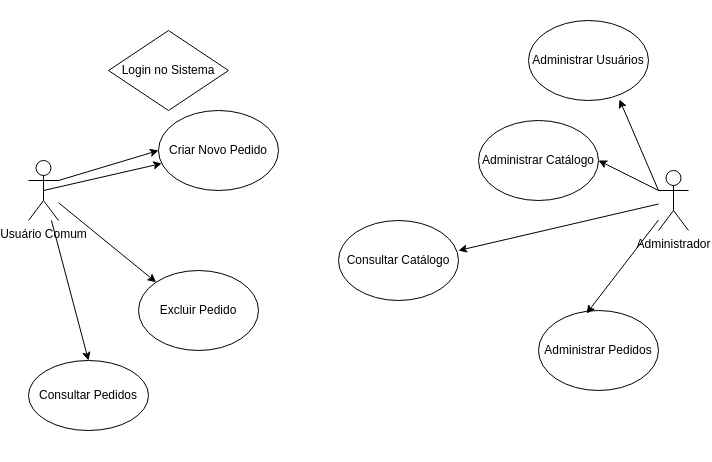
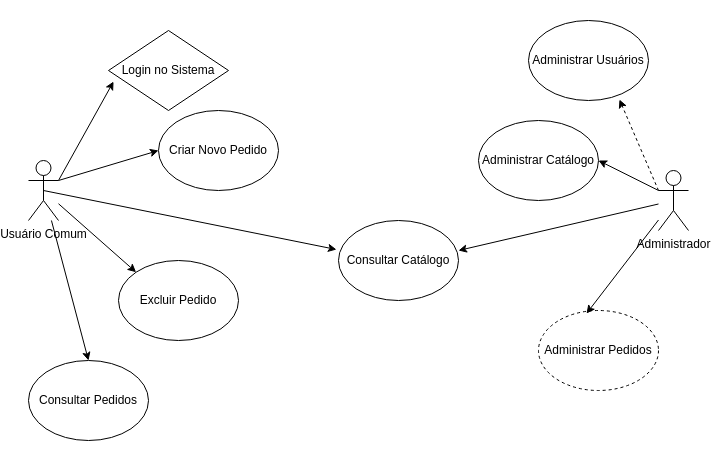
none -> (85, 133)
(640, 147) -> (640, 147)
(101, 177) -> (188, 220)
(199, 311) -> (179, 301)
(599, 351) -> (599, 351)
(89, 396) -> (89, 401)
